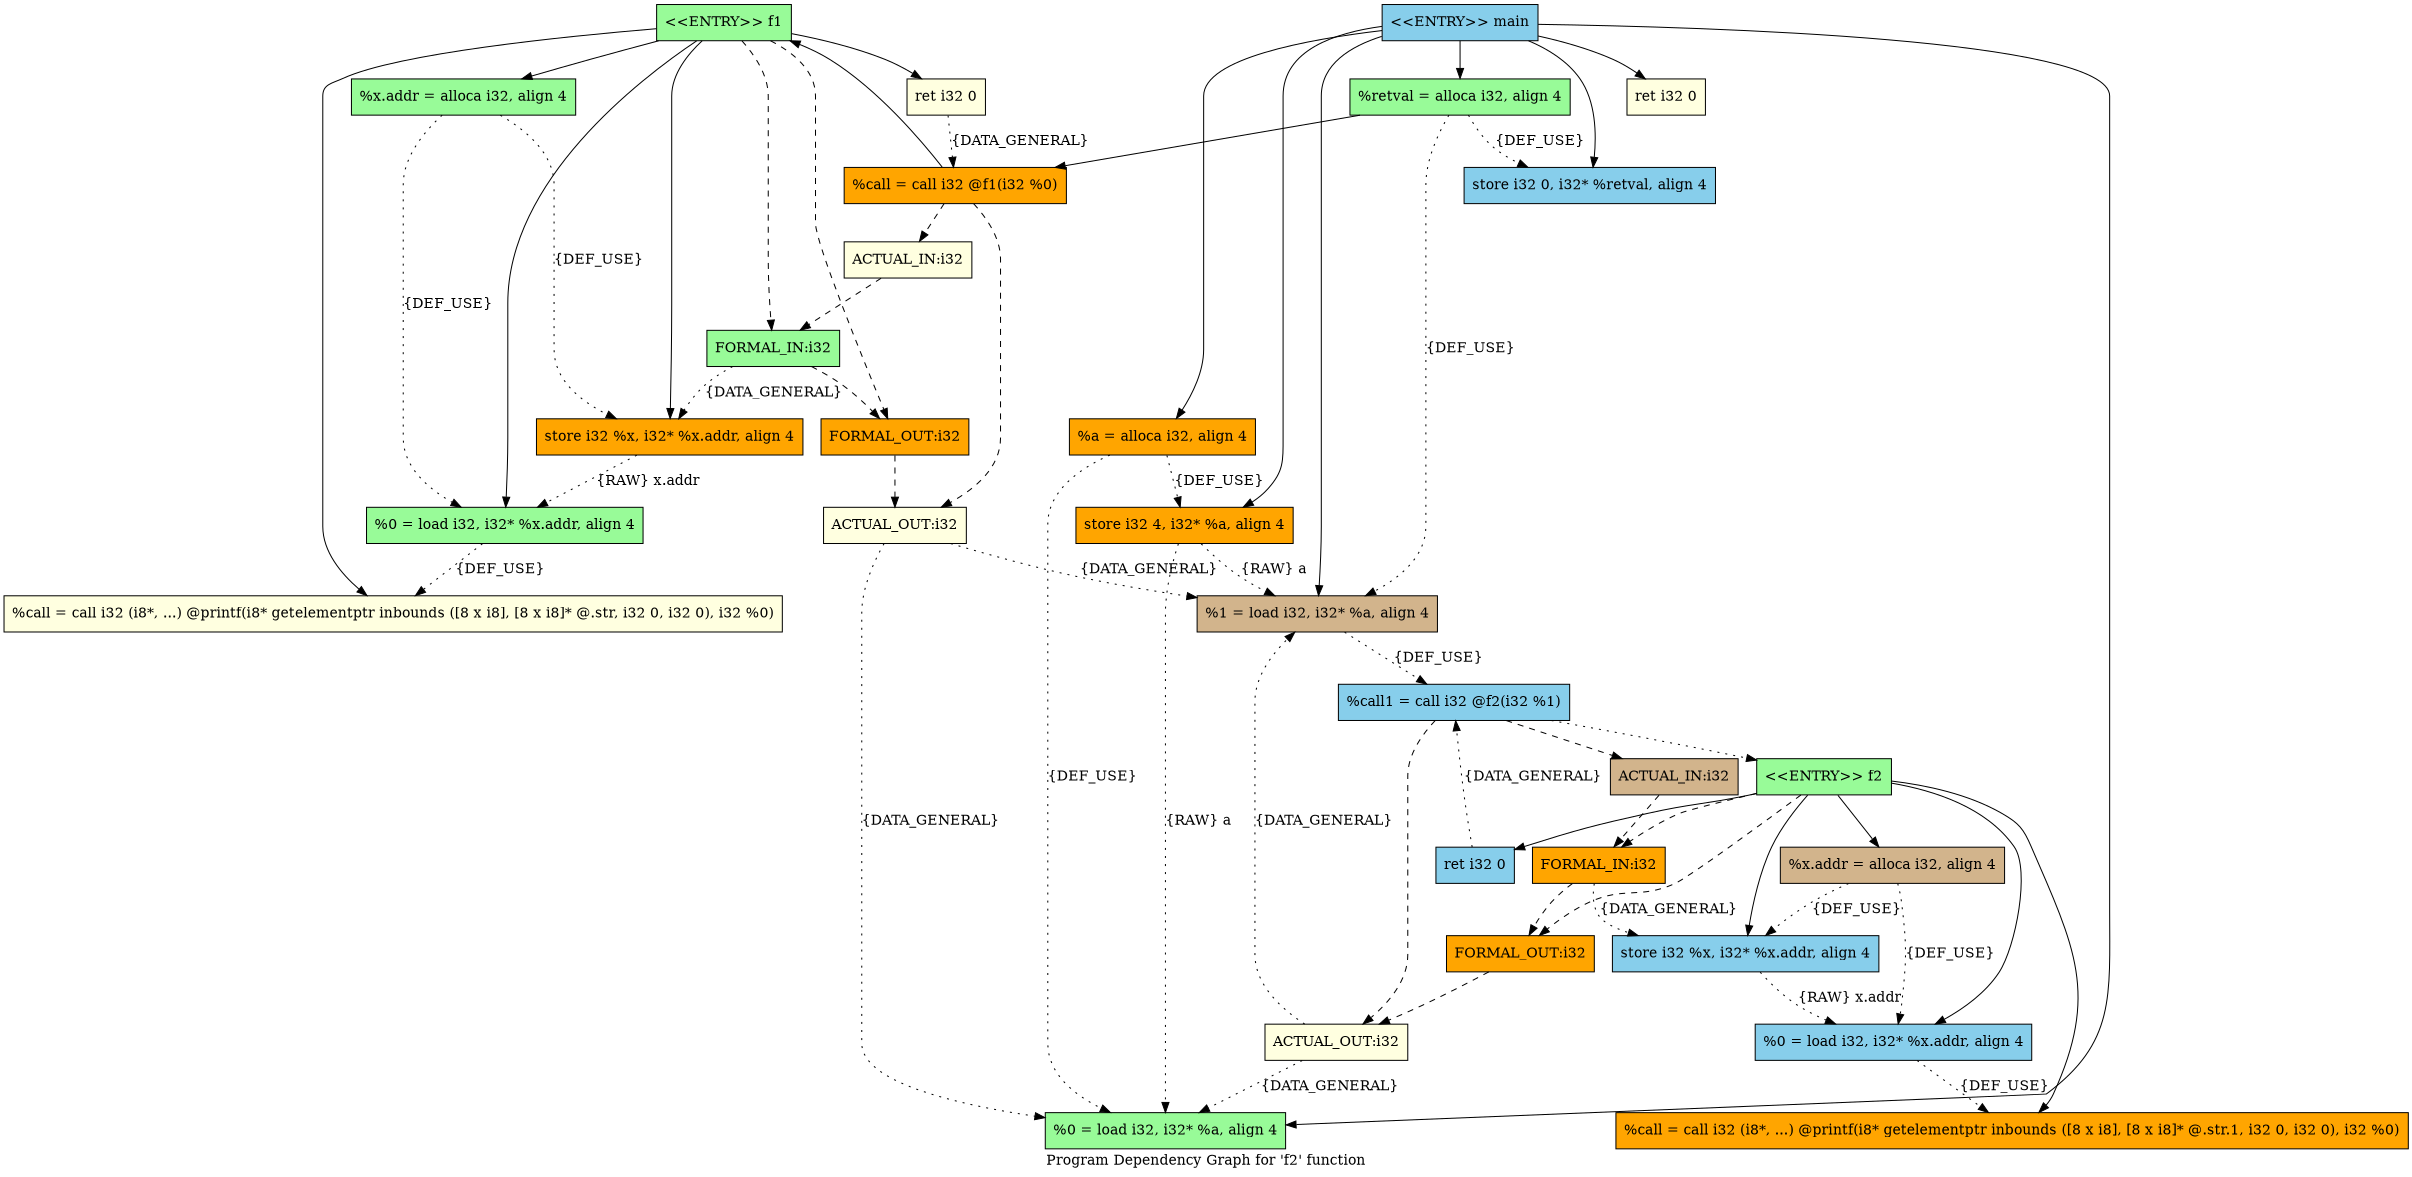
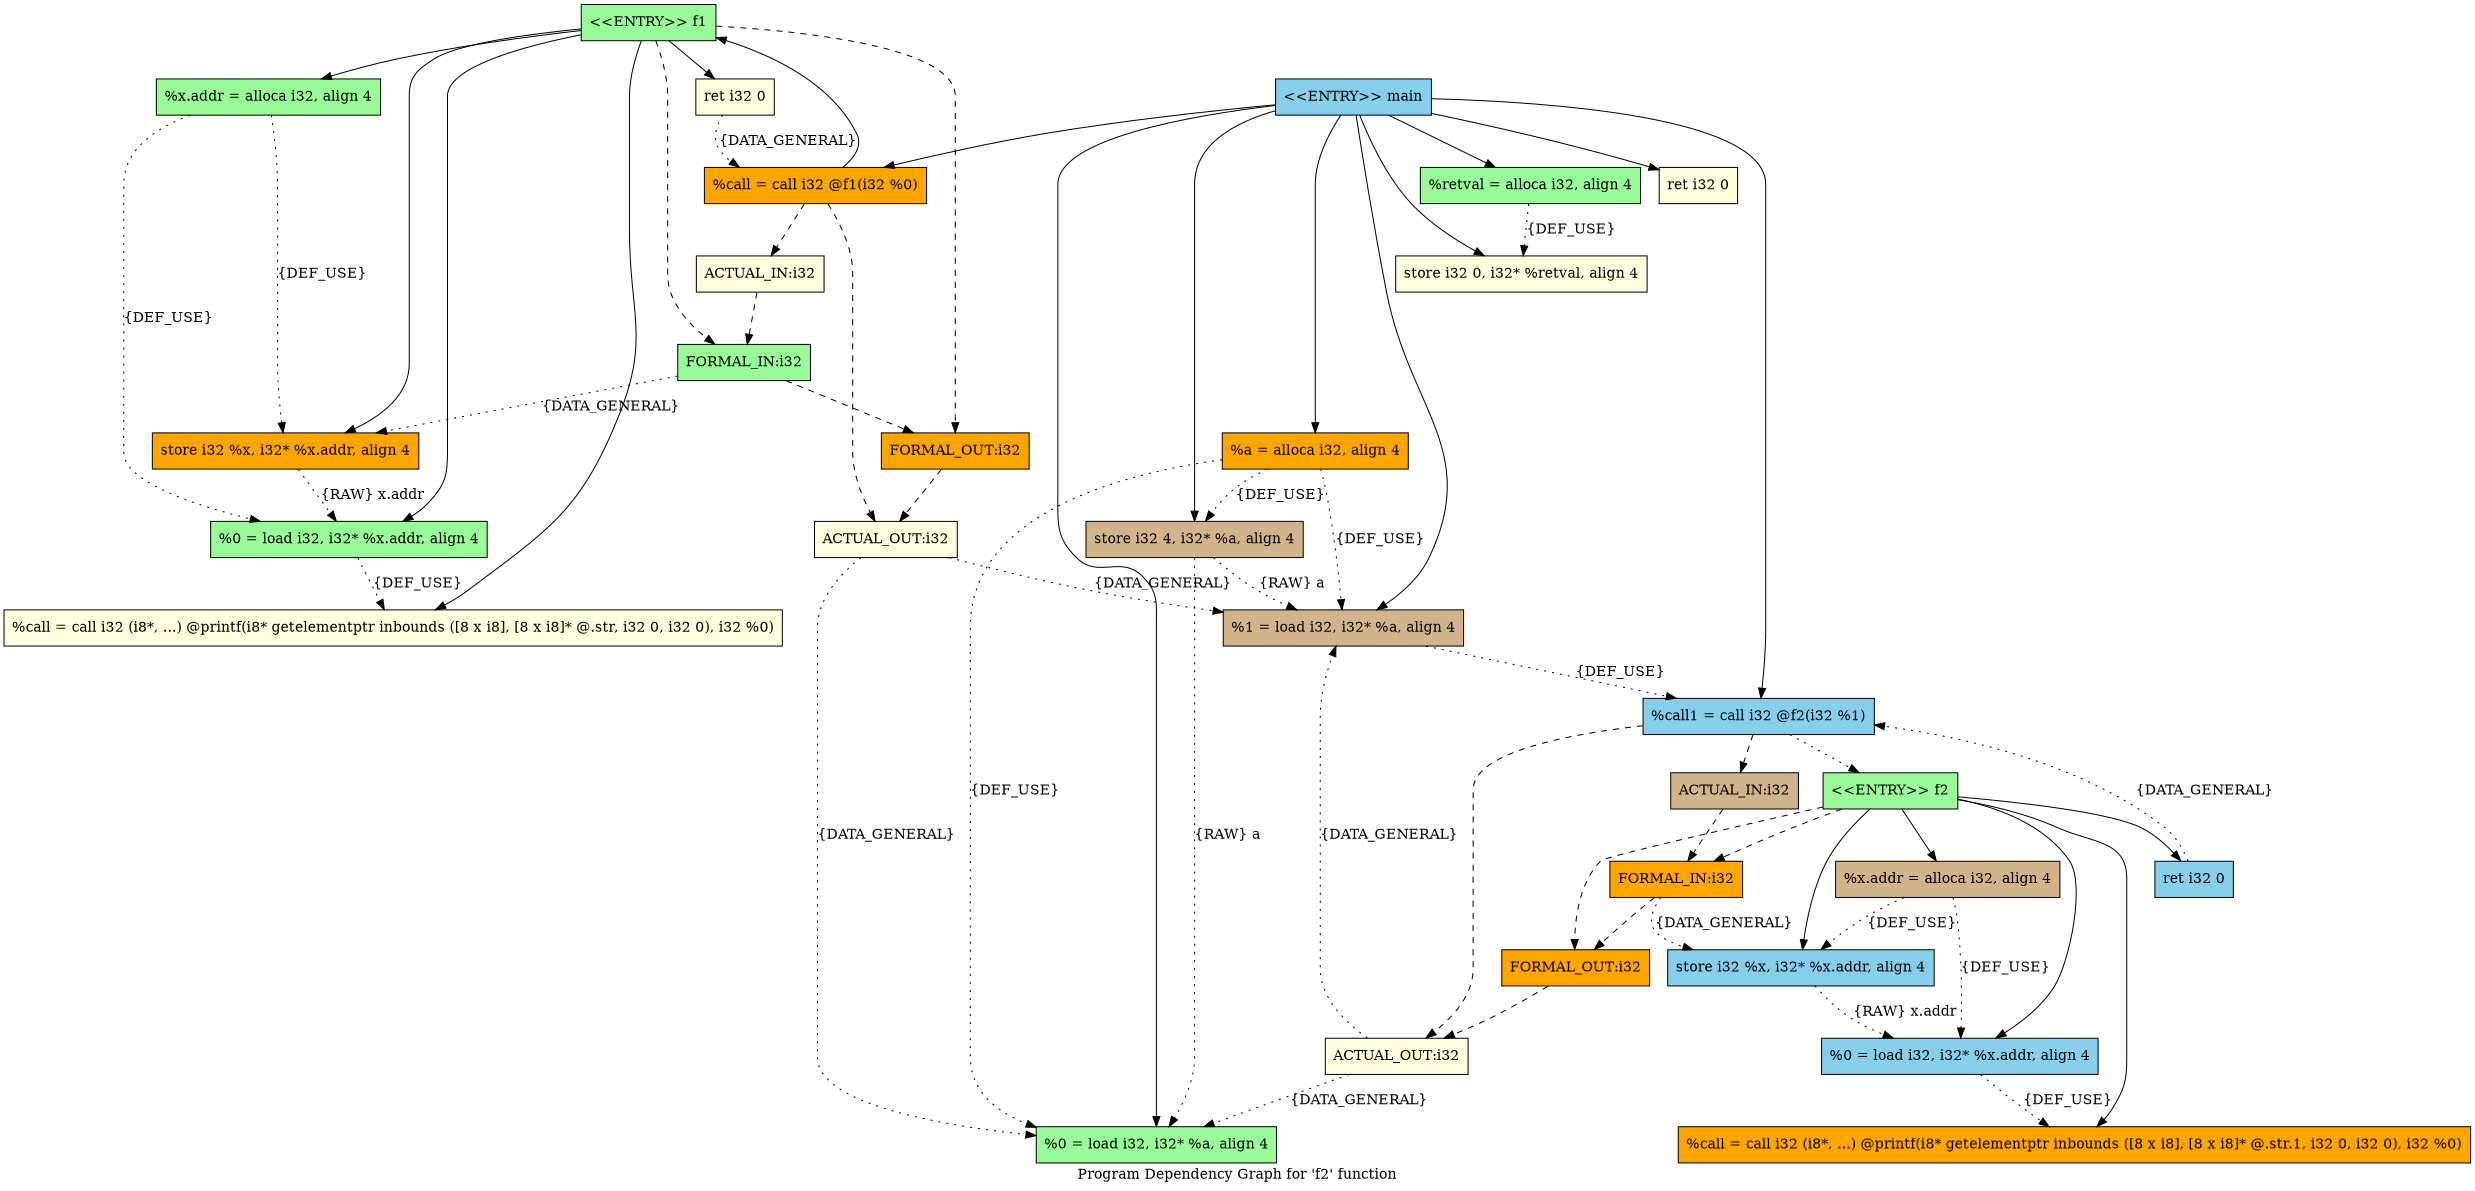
(1213, 140) -> (1084, 128)
(1590, 186) -> (1521, 274)
none -> (1766, 256)
(1426, 362) -> (1333, 534)
(1185, 525) -> (1195, 539)
